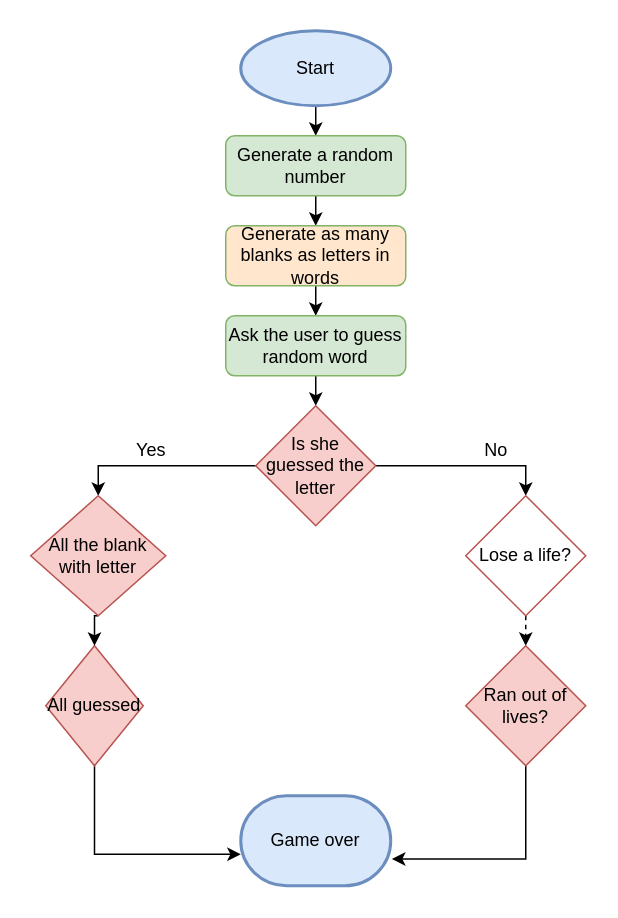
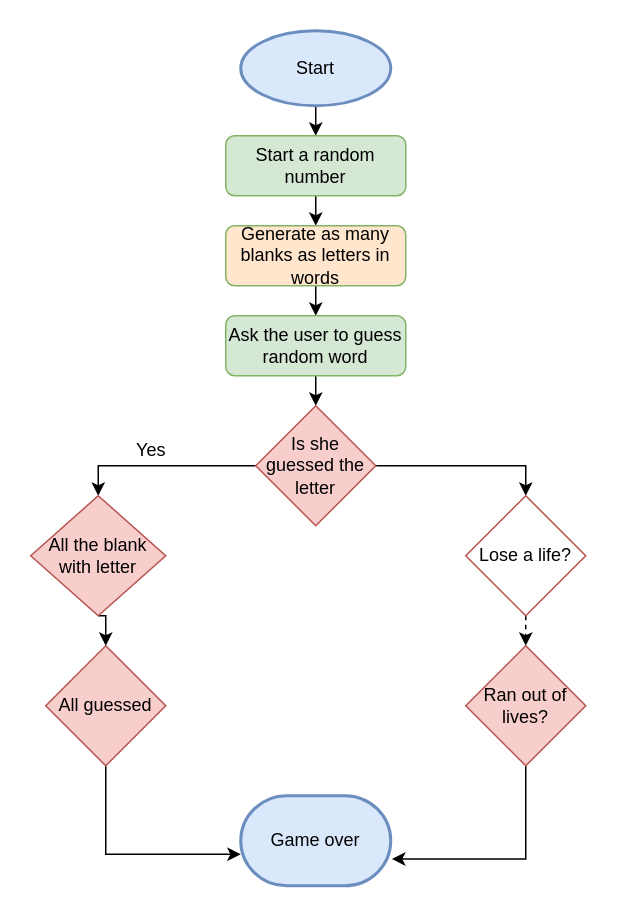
(316, 166) -> (316, 166)
(496, 451) -> none
(95, 706) -> (106, 706)
